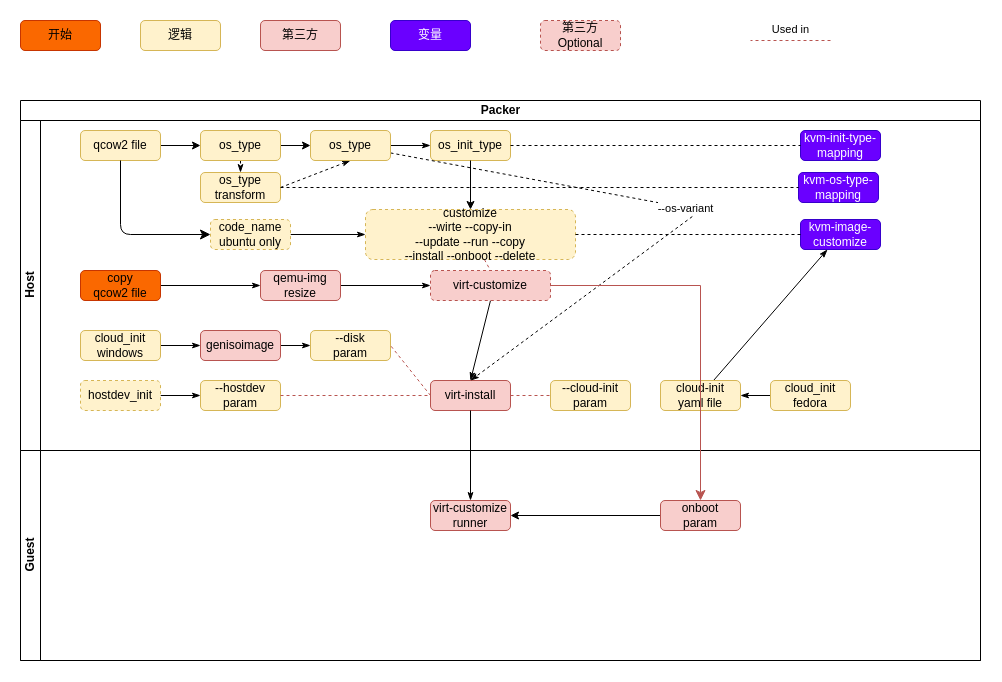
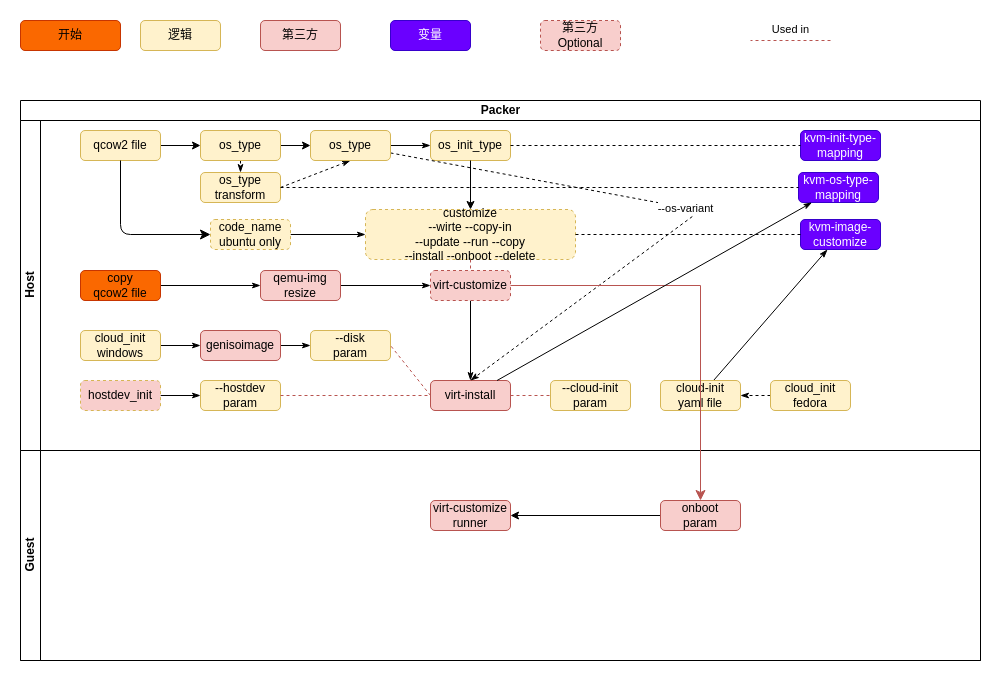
(61, 36) -> (71, 36)
(491, 286) -> (471, 286)
(121, 396) -> (121, 396)
(758, 396) -> (758, 396)
(471, 452) -> (651, 293)
